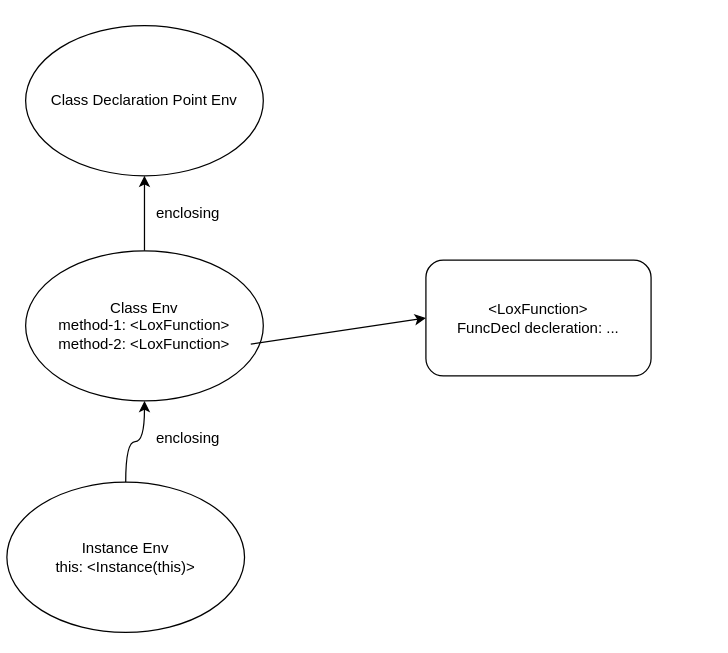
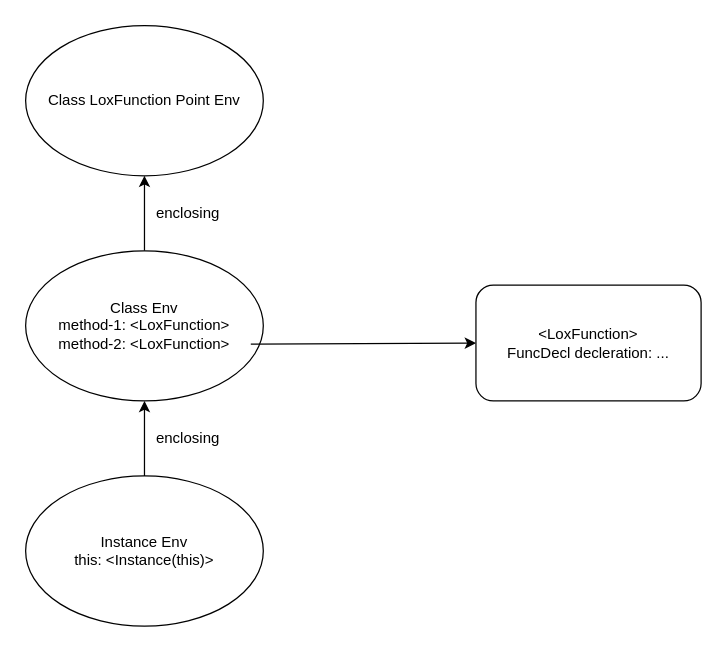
(144, 101) -> (144, 101)
(538, 318) -> (588, 343)
(126, 557) -> (144, 551)
